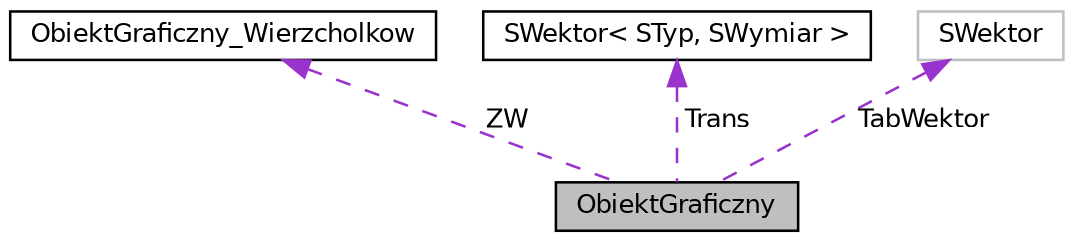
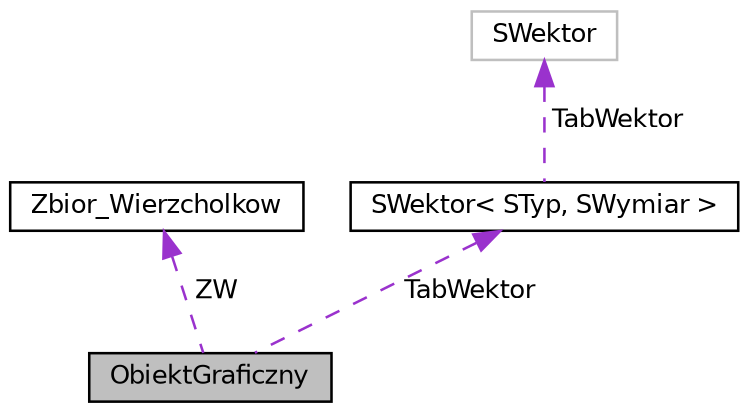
(223, 36) -> (157, 207)
(714, 121) -> (467, 292)
(822, 127) -> (544, 134)
